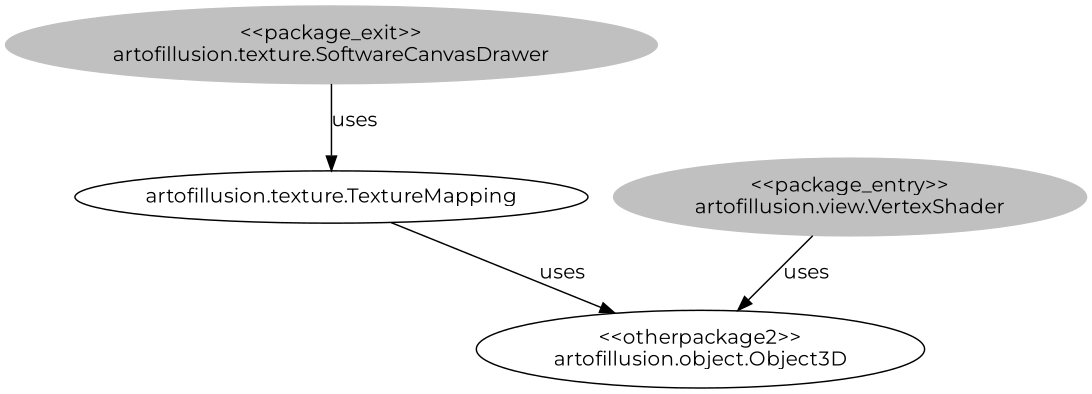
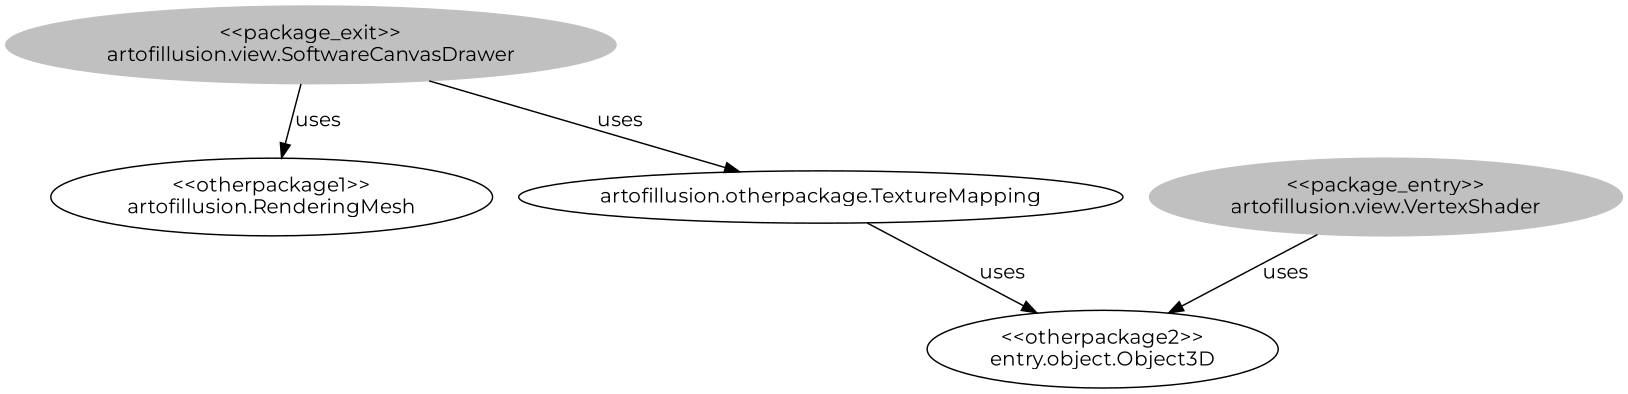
(331, 45) -> (311, 45)
none -> (272, 197)
(331, 197) -> (821, 197)
(700, 349) -> (1103, 349)
